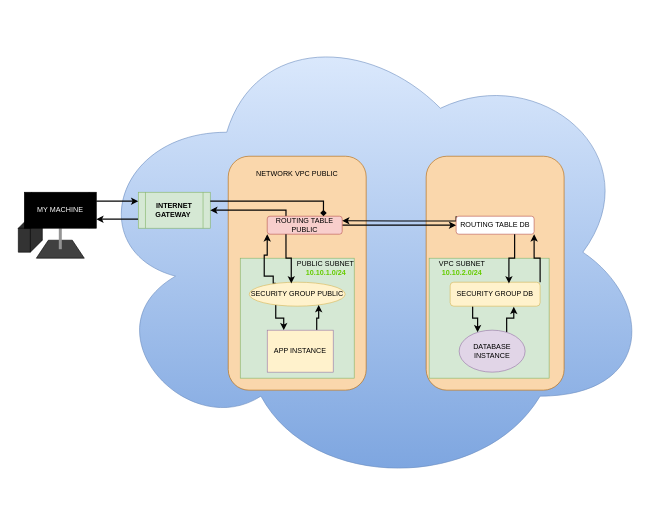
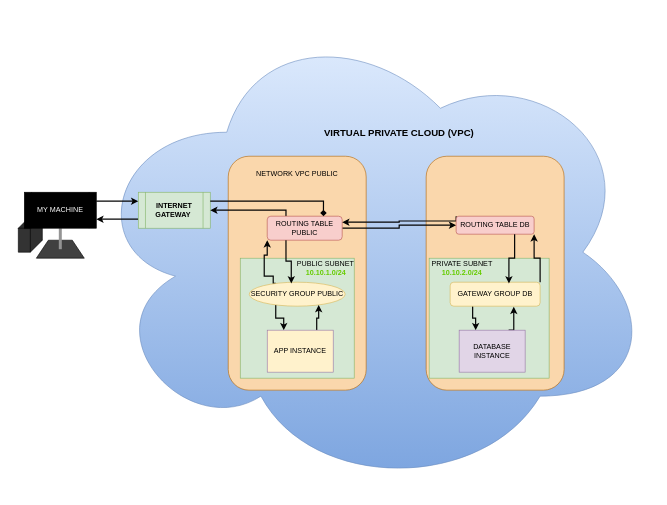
none -> (399, 132)
(305, 225) -> (305, 228)
(495, 225) -> (495, 225)
(462, 264) -> (462, 264)
(495, 294) -> (495, 294)
(492, 351) -> (492, 351)
